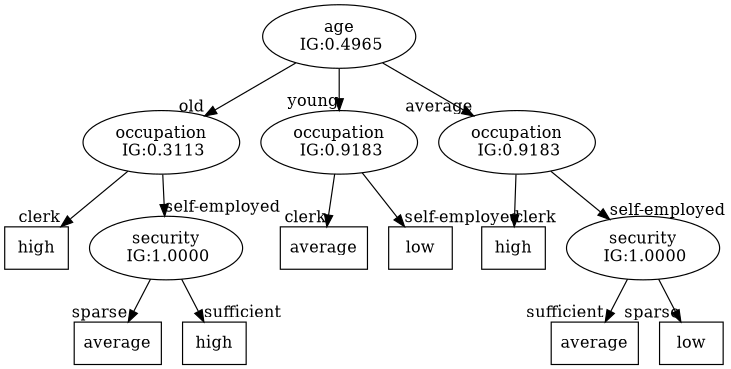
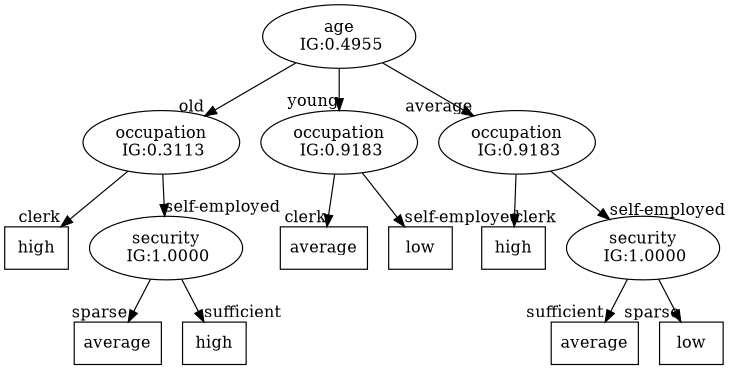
(339, 37) -> (339, 37)
